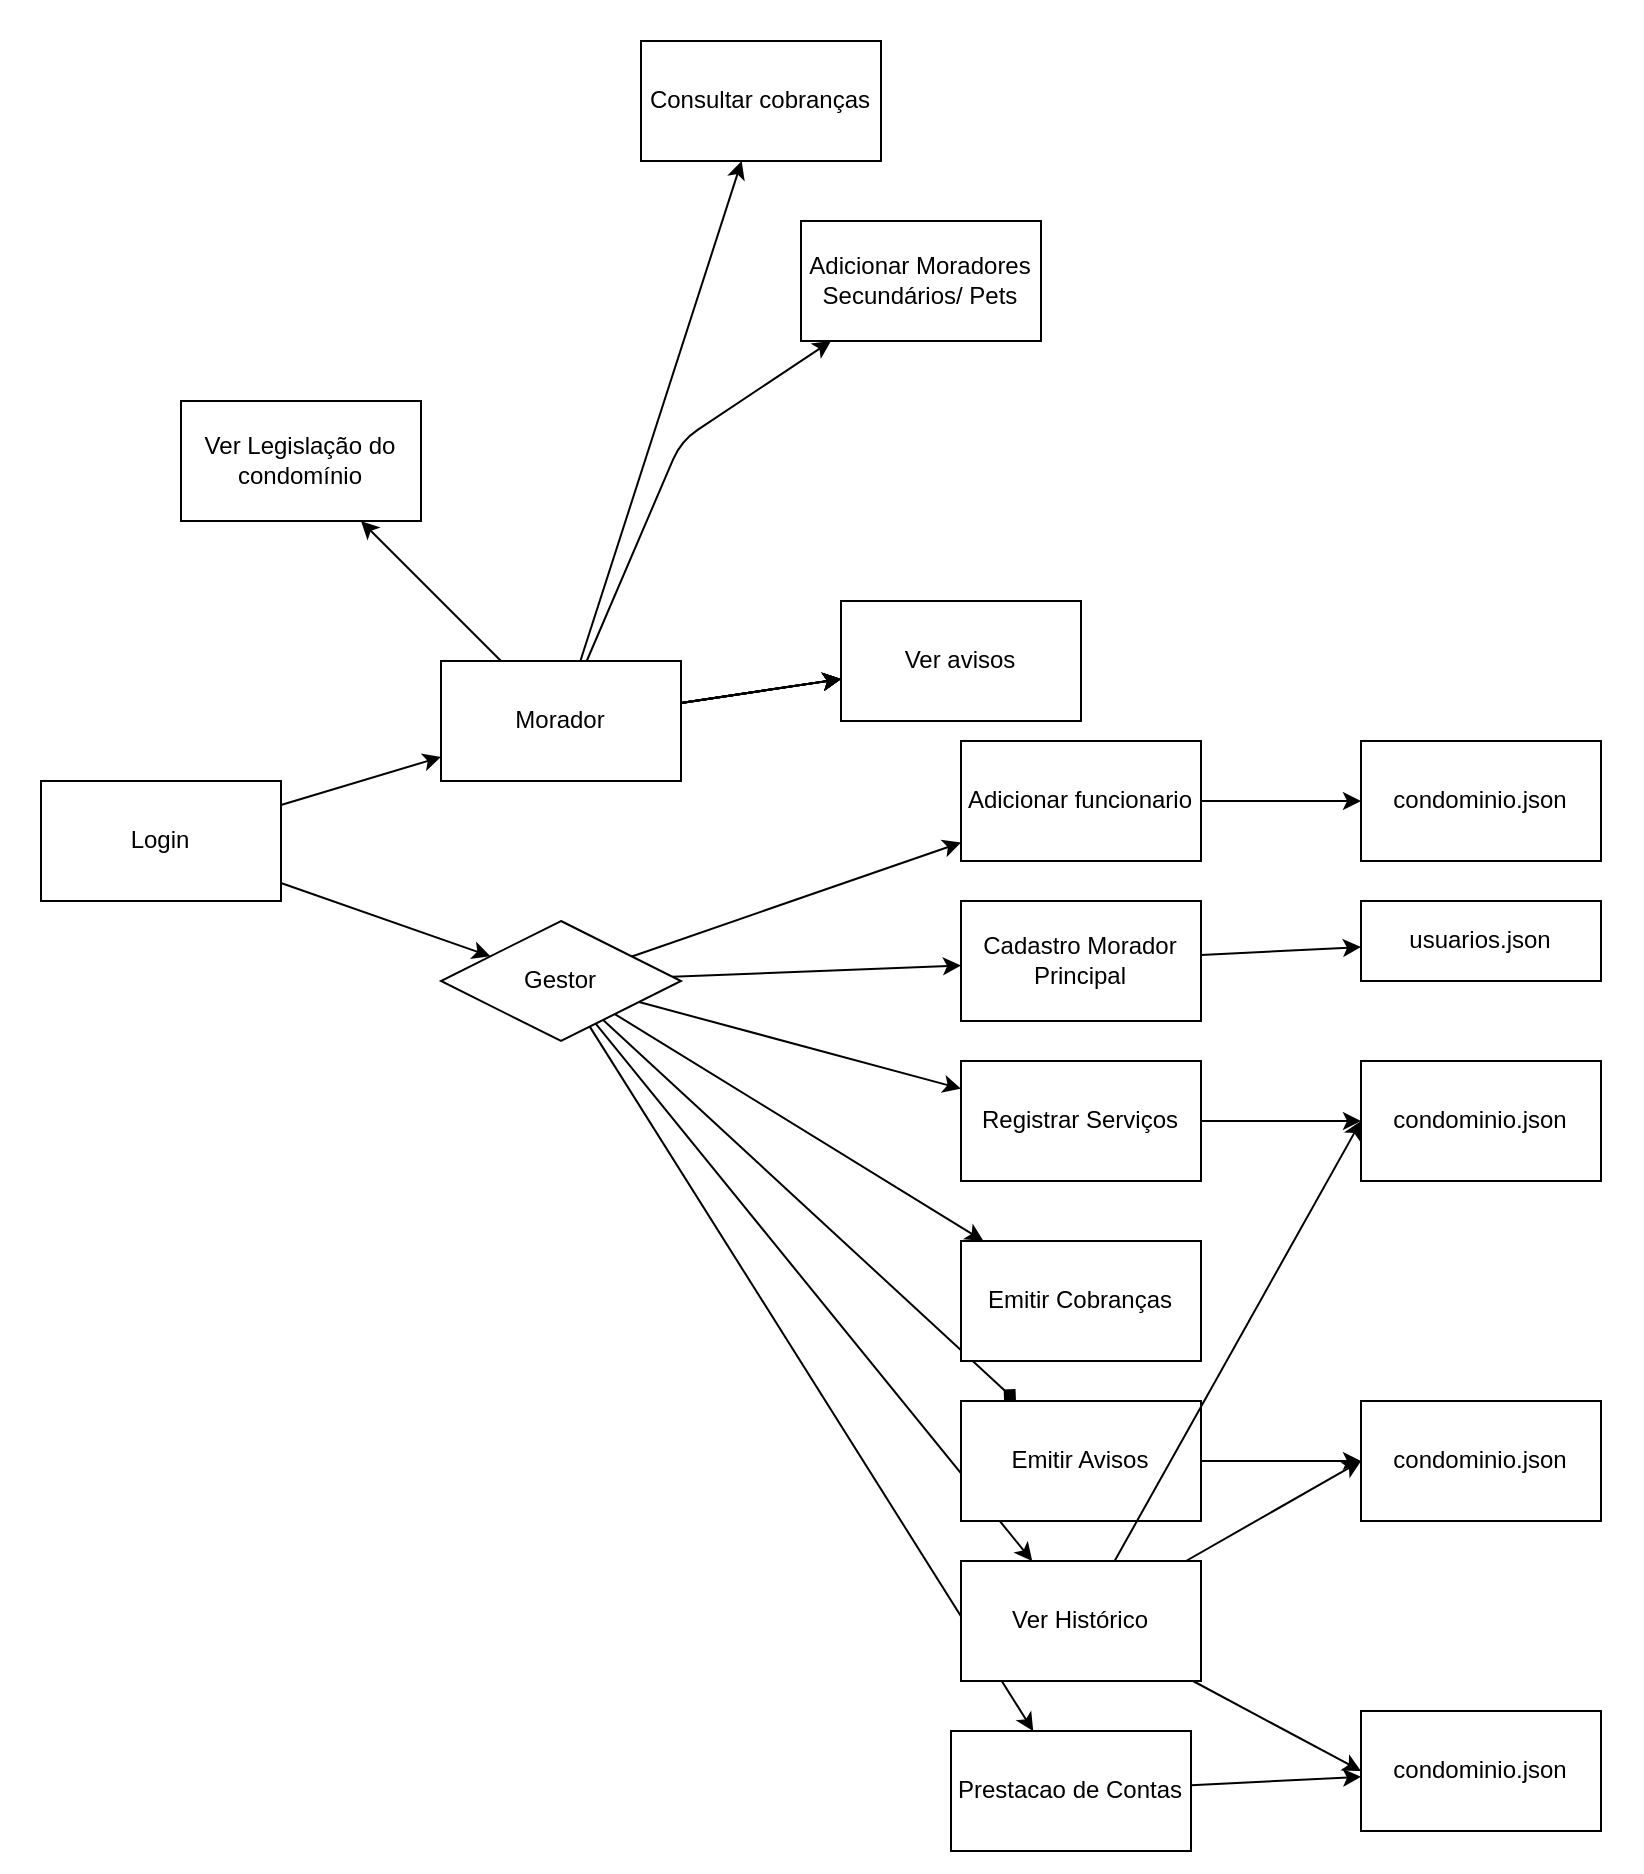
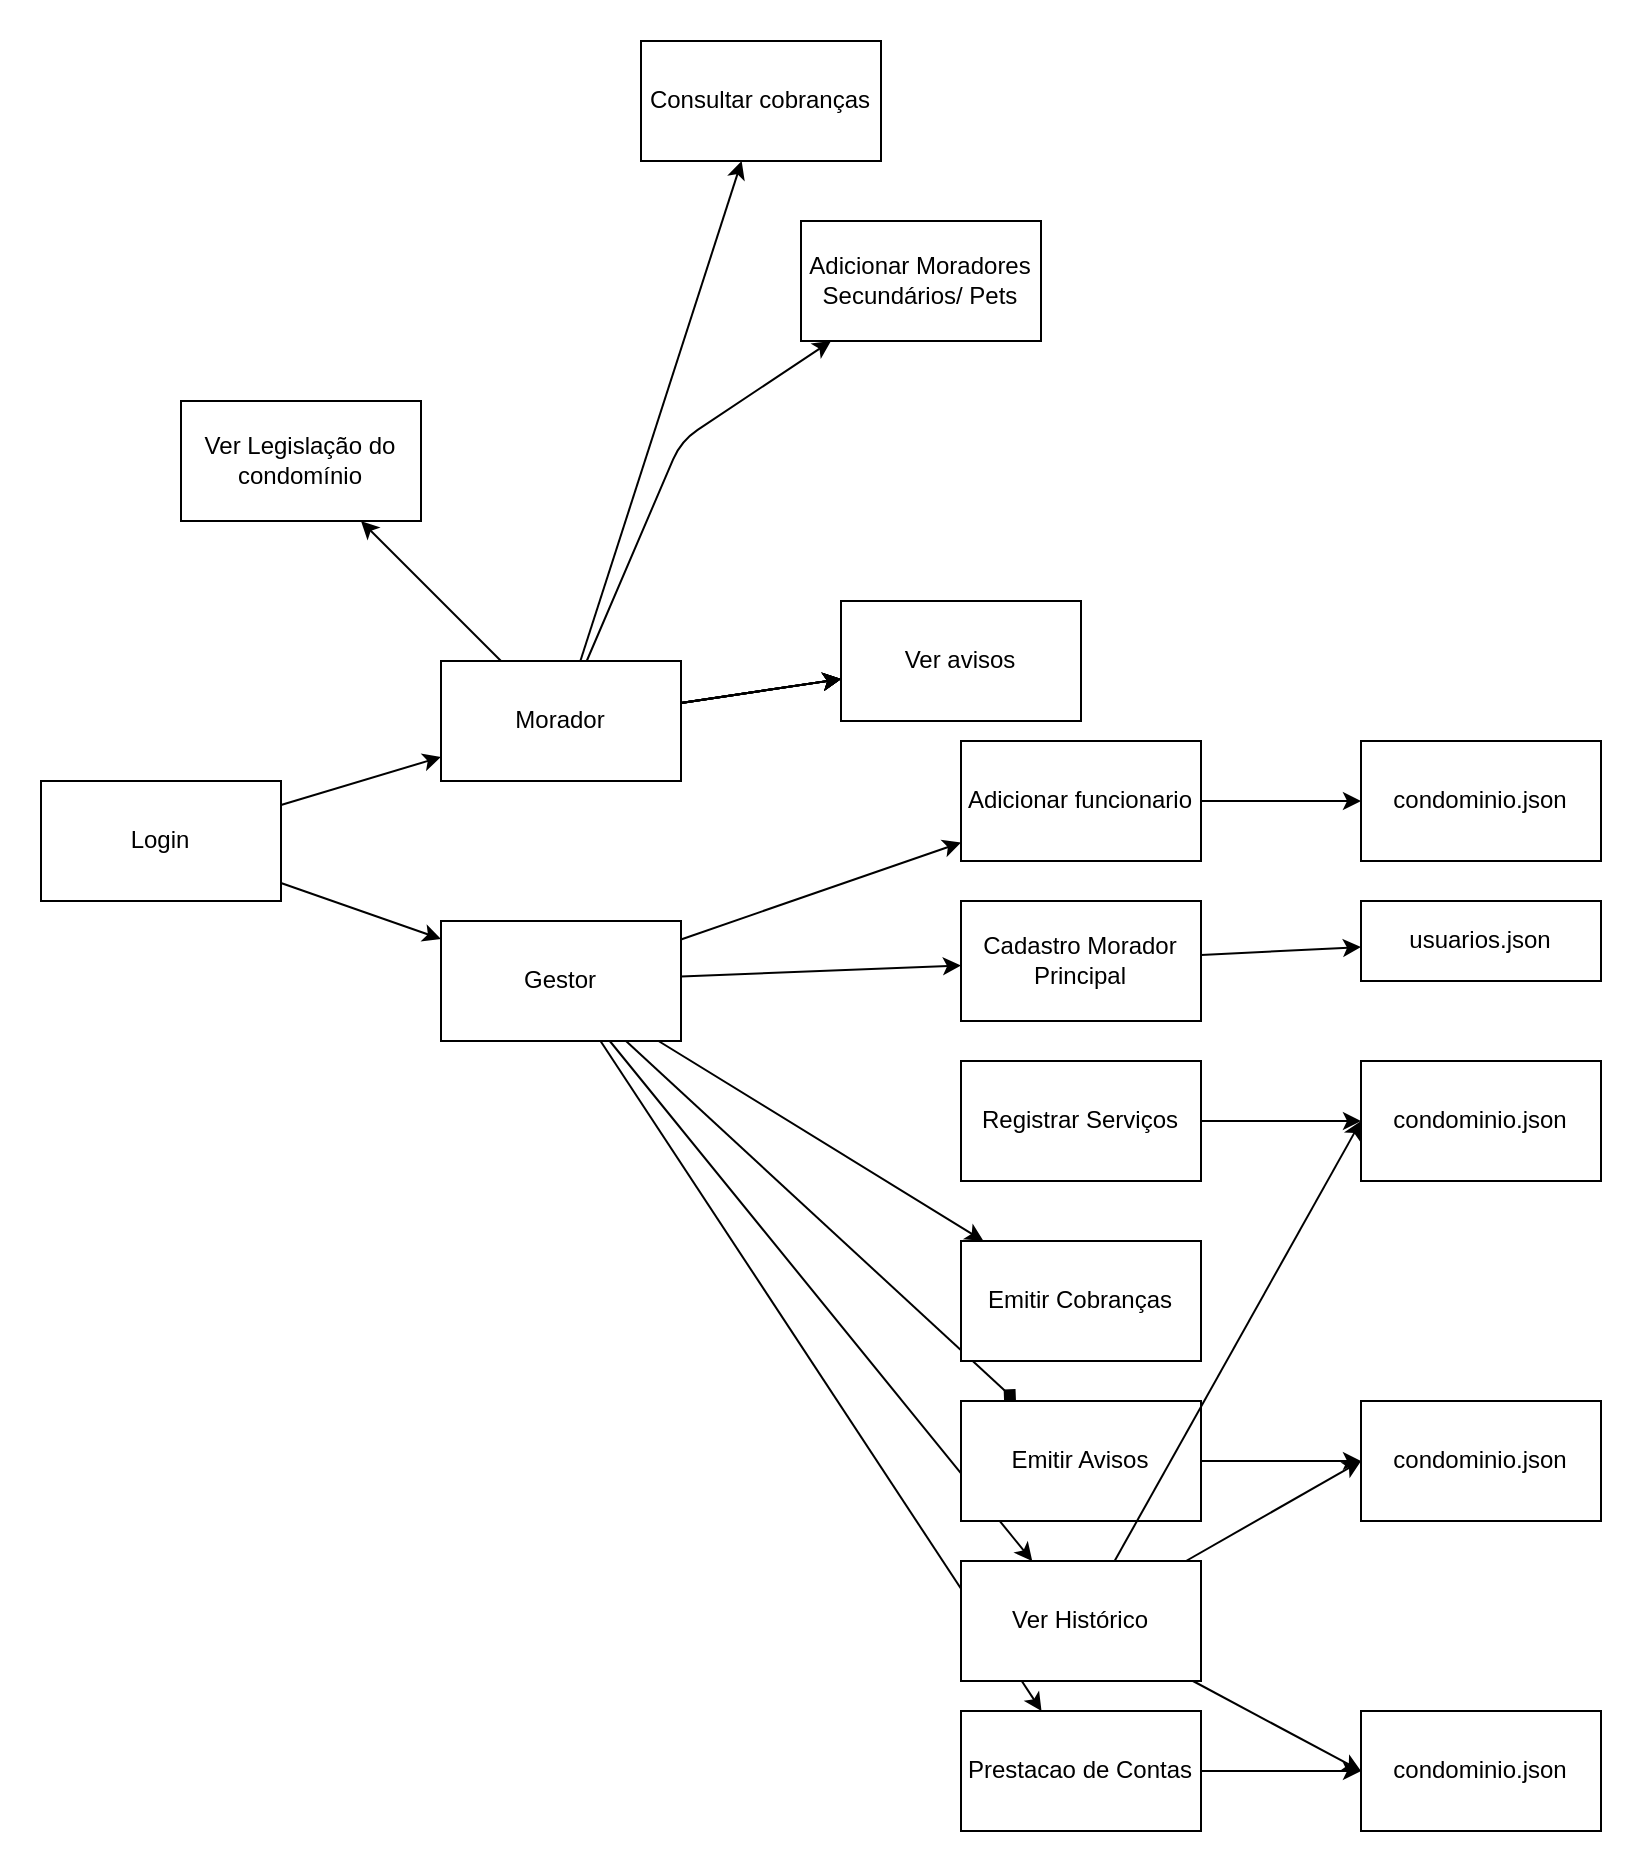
(561, 981) -> (561, 981)
(794, 1044) -> none
(1071, 1791) -> (1081, 1771)
